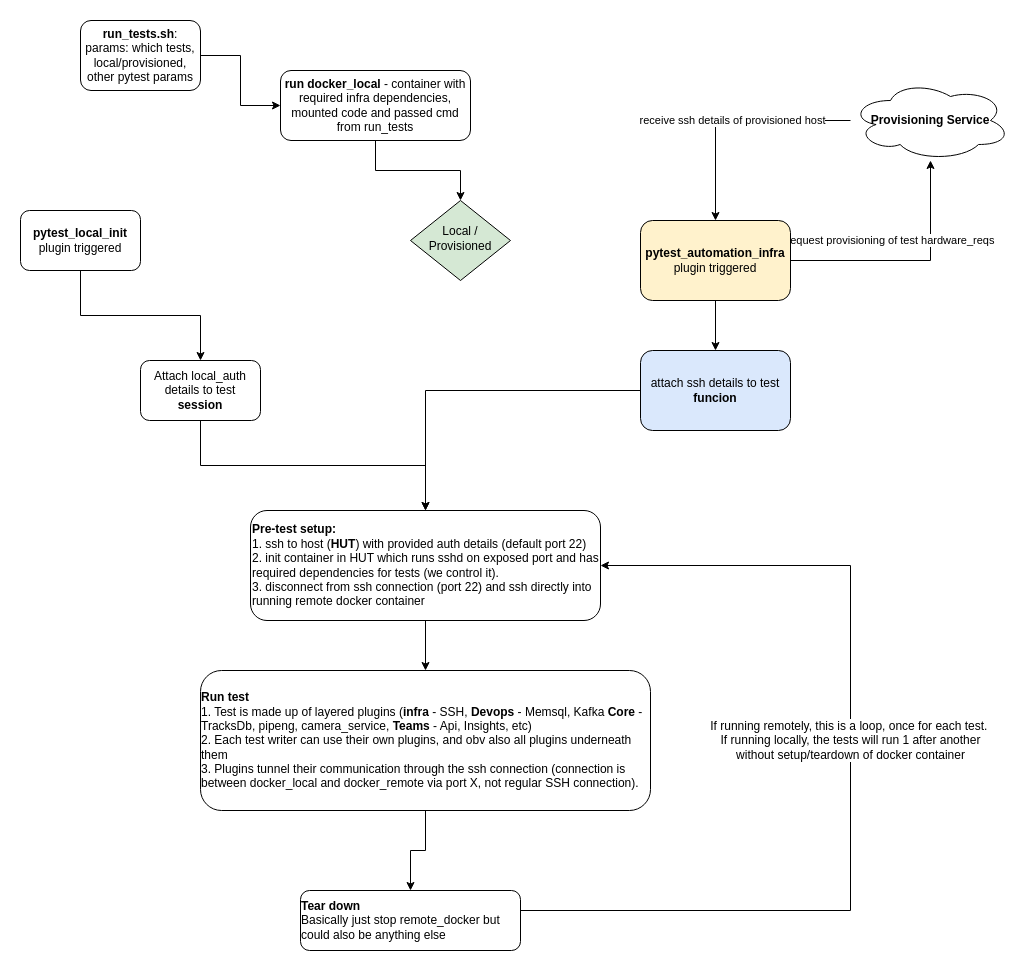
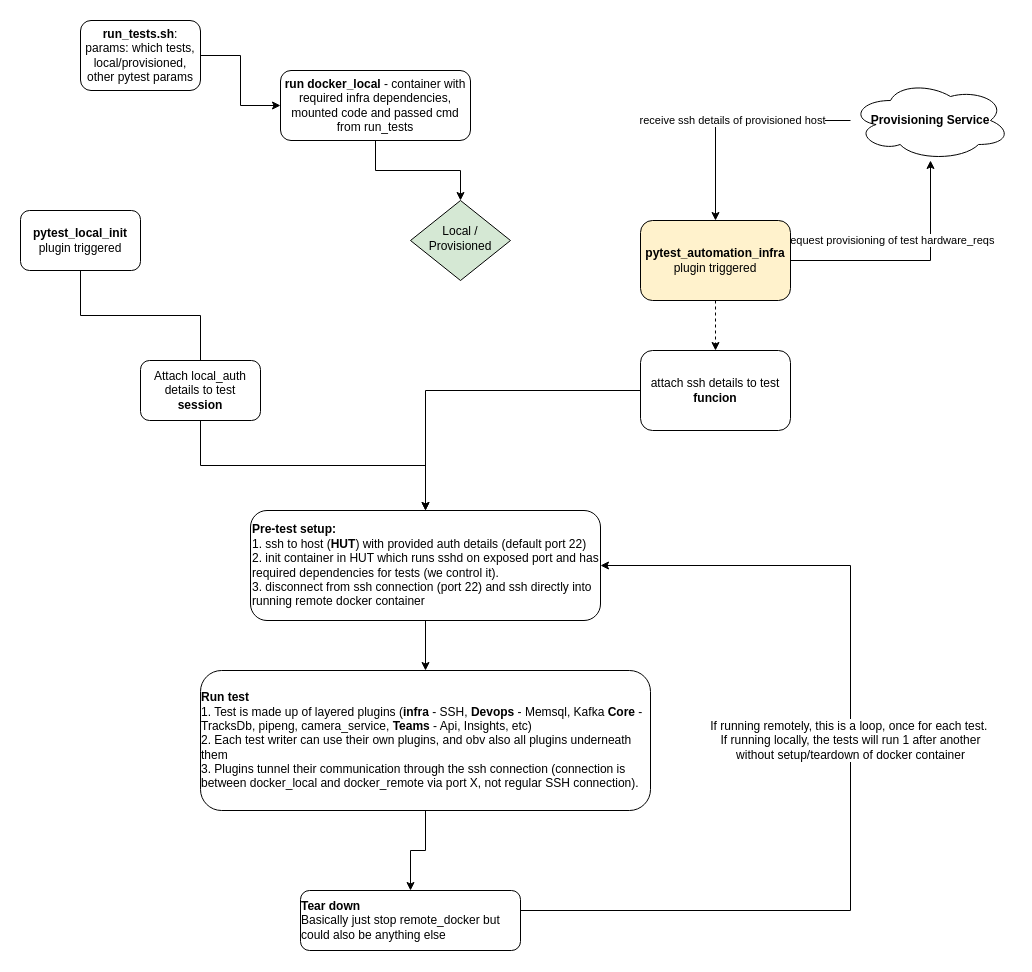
(716, 323) -> (716, 323)
(201, 352) -> (201, 355)
(716, 391) -> (716, 391)
